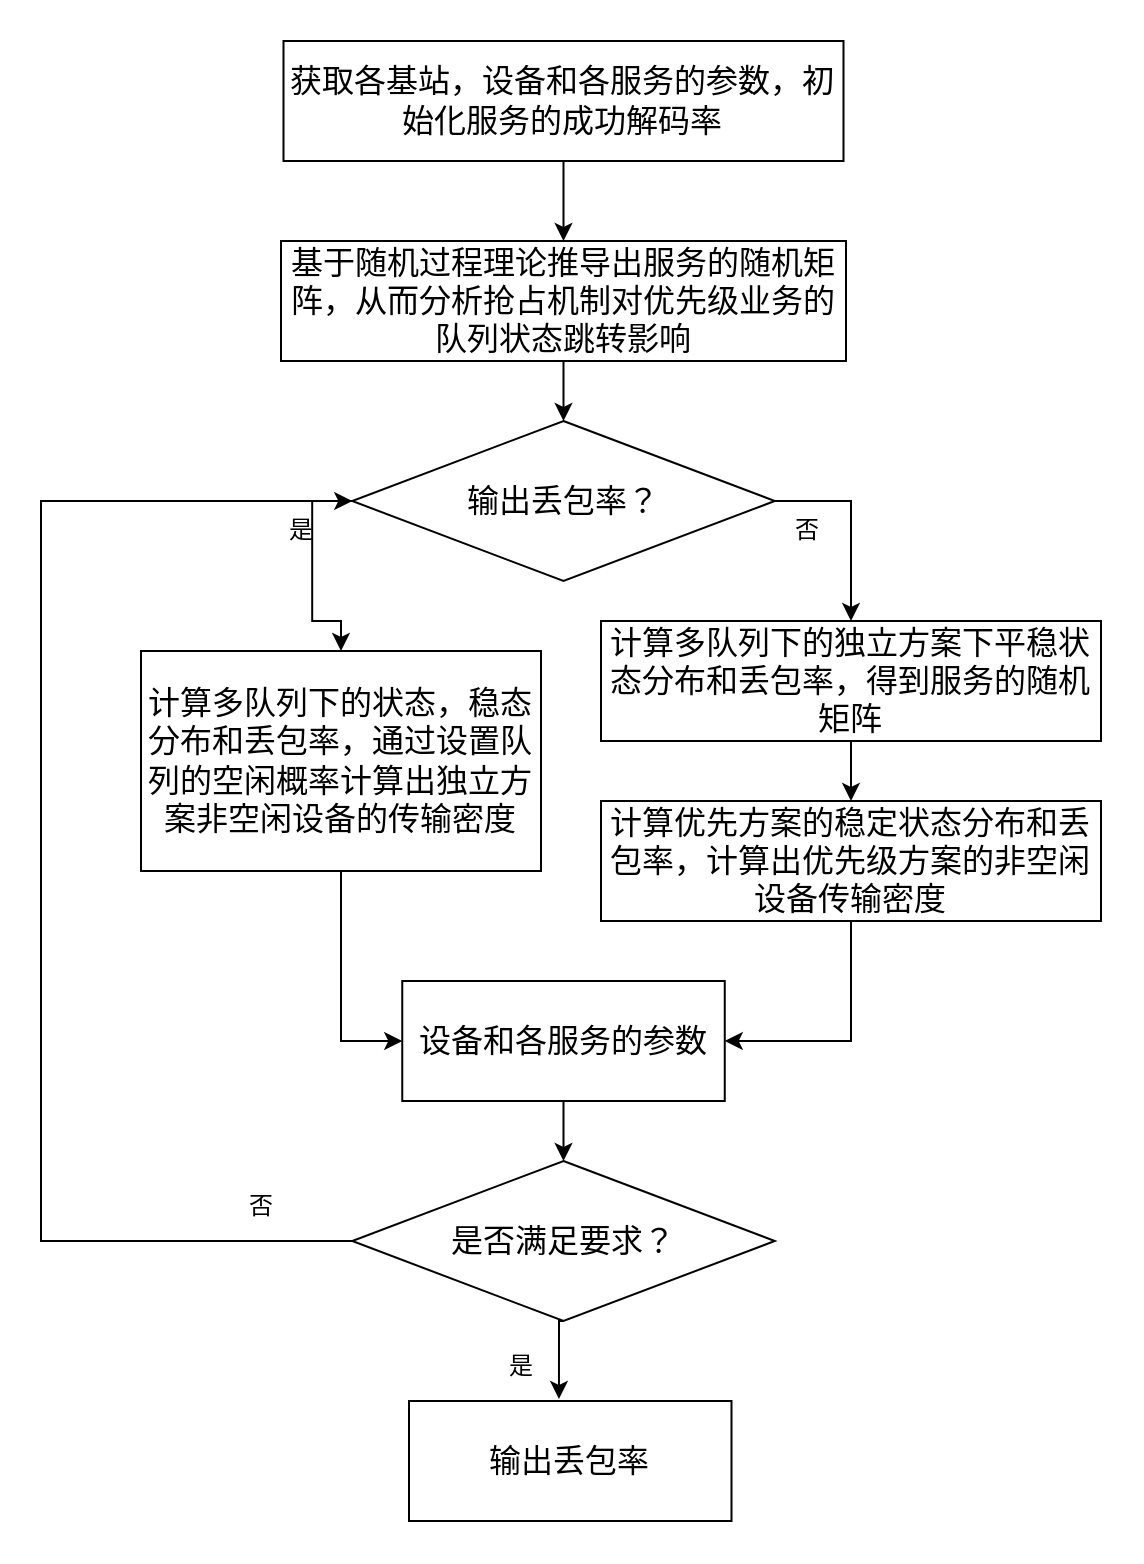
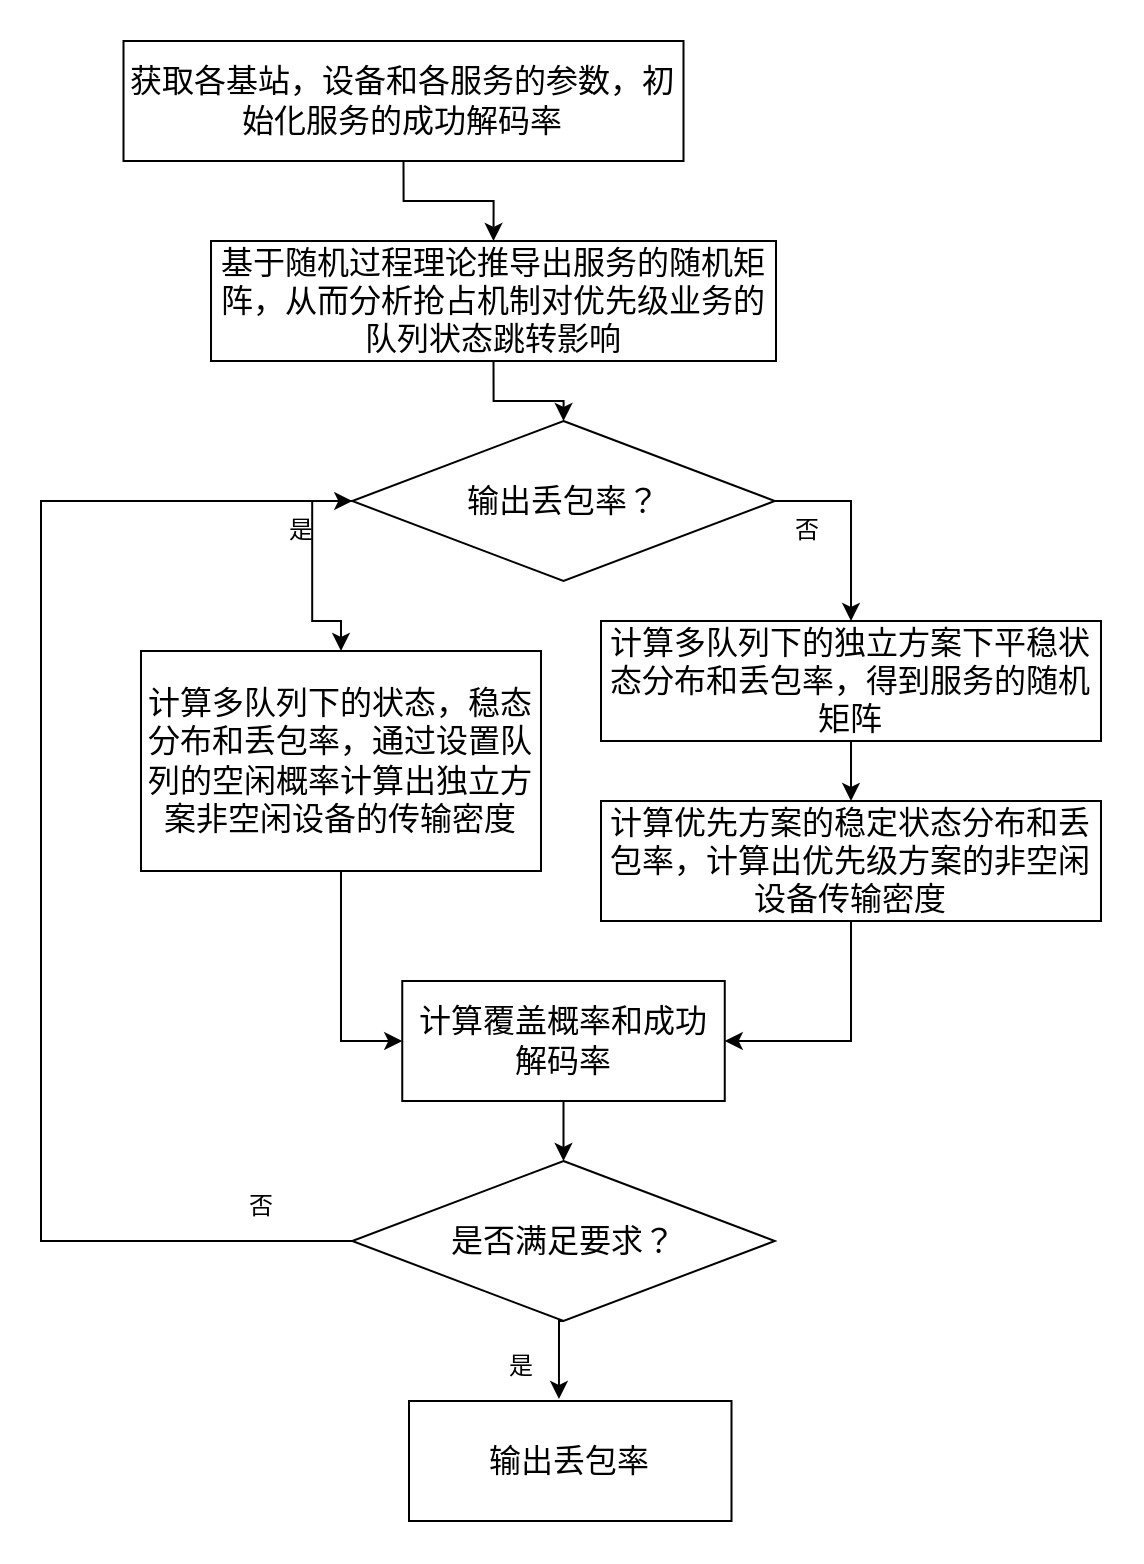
(564, 101) -> (404, 101)
(564, 301) -> (494, 301)
(564, 1041) -> (564, 1041)
